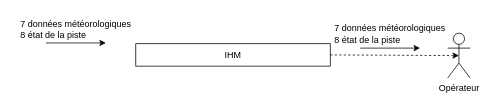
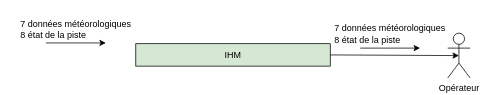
(233, 55) -> (233, 55)
(391, 55) -> (391, 55)
